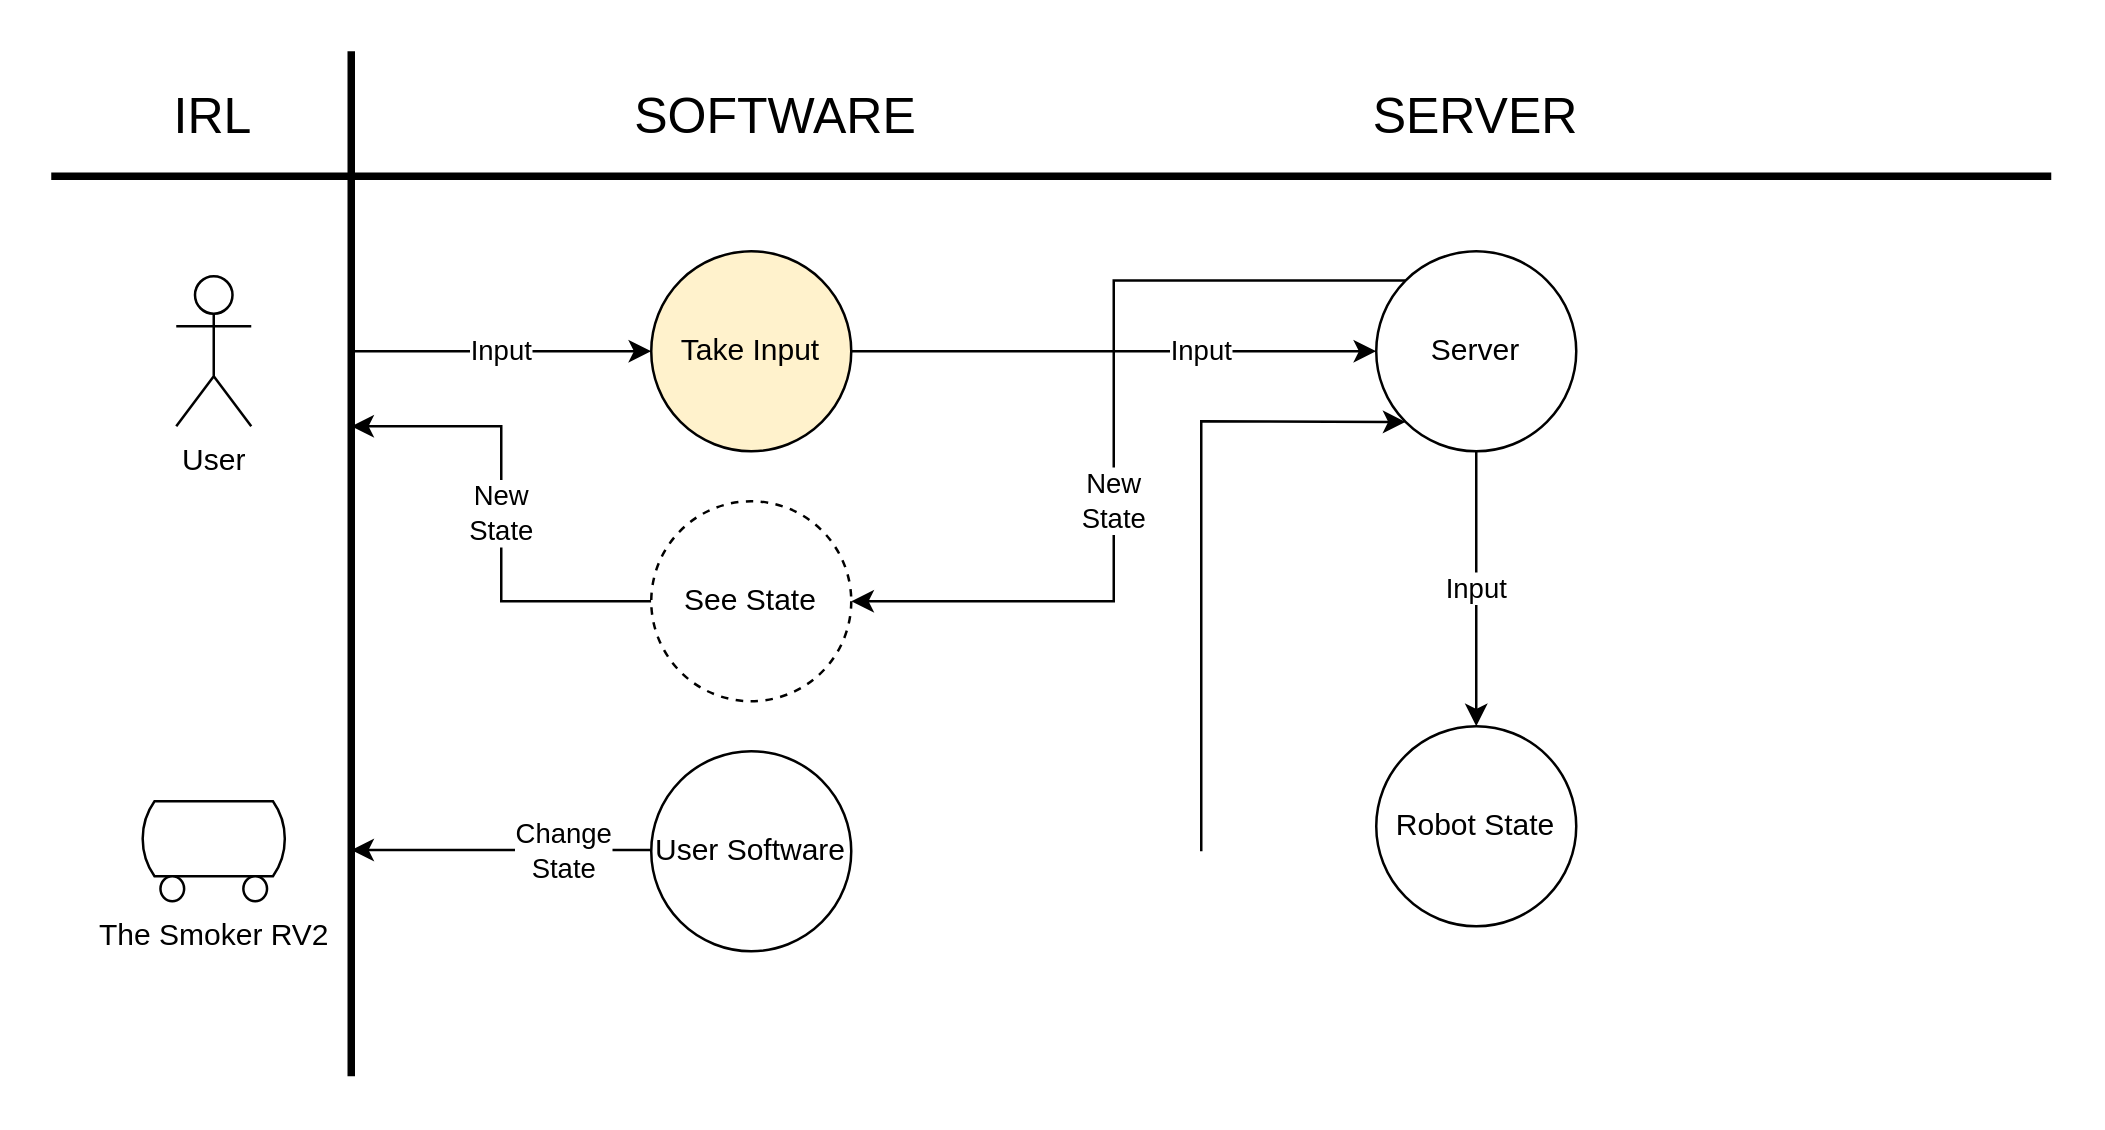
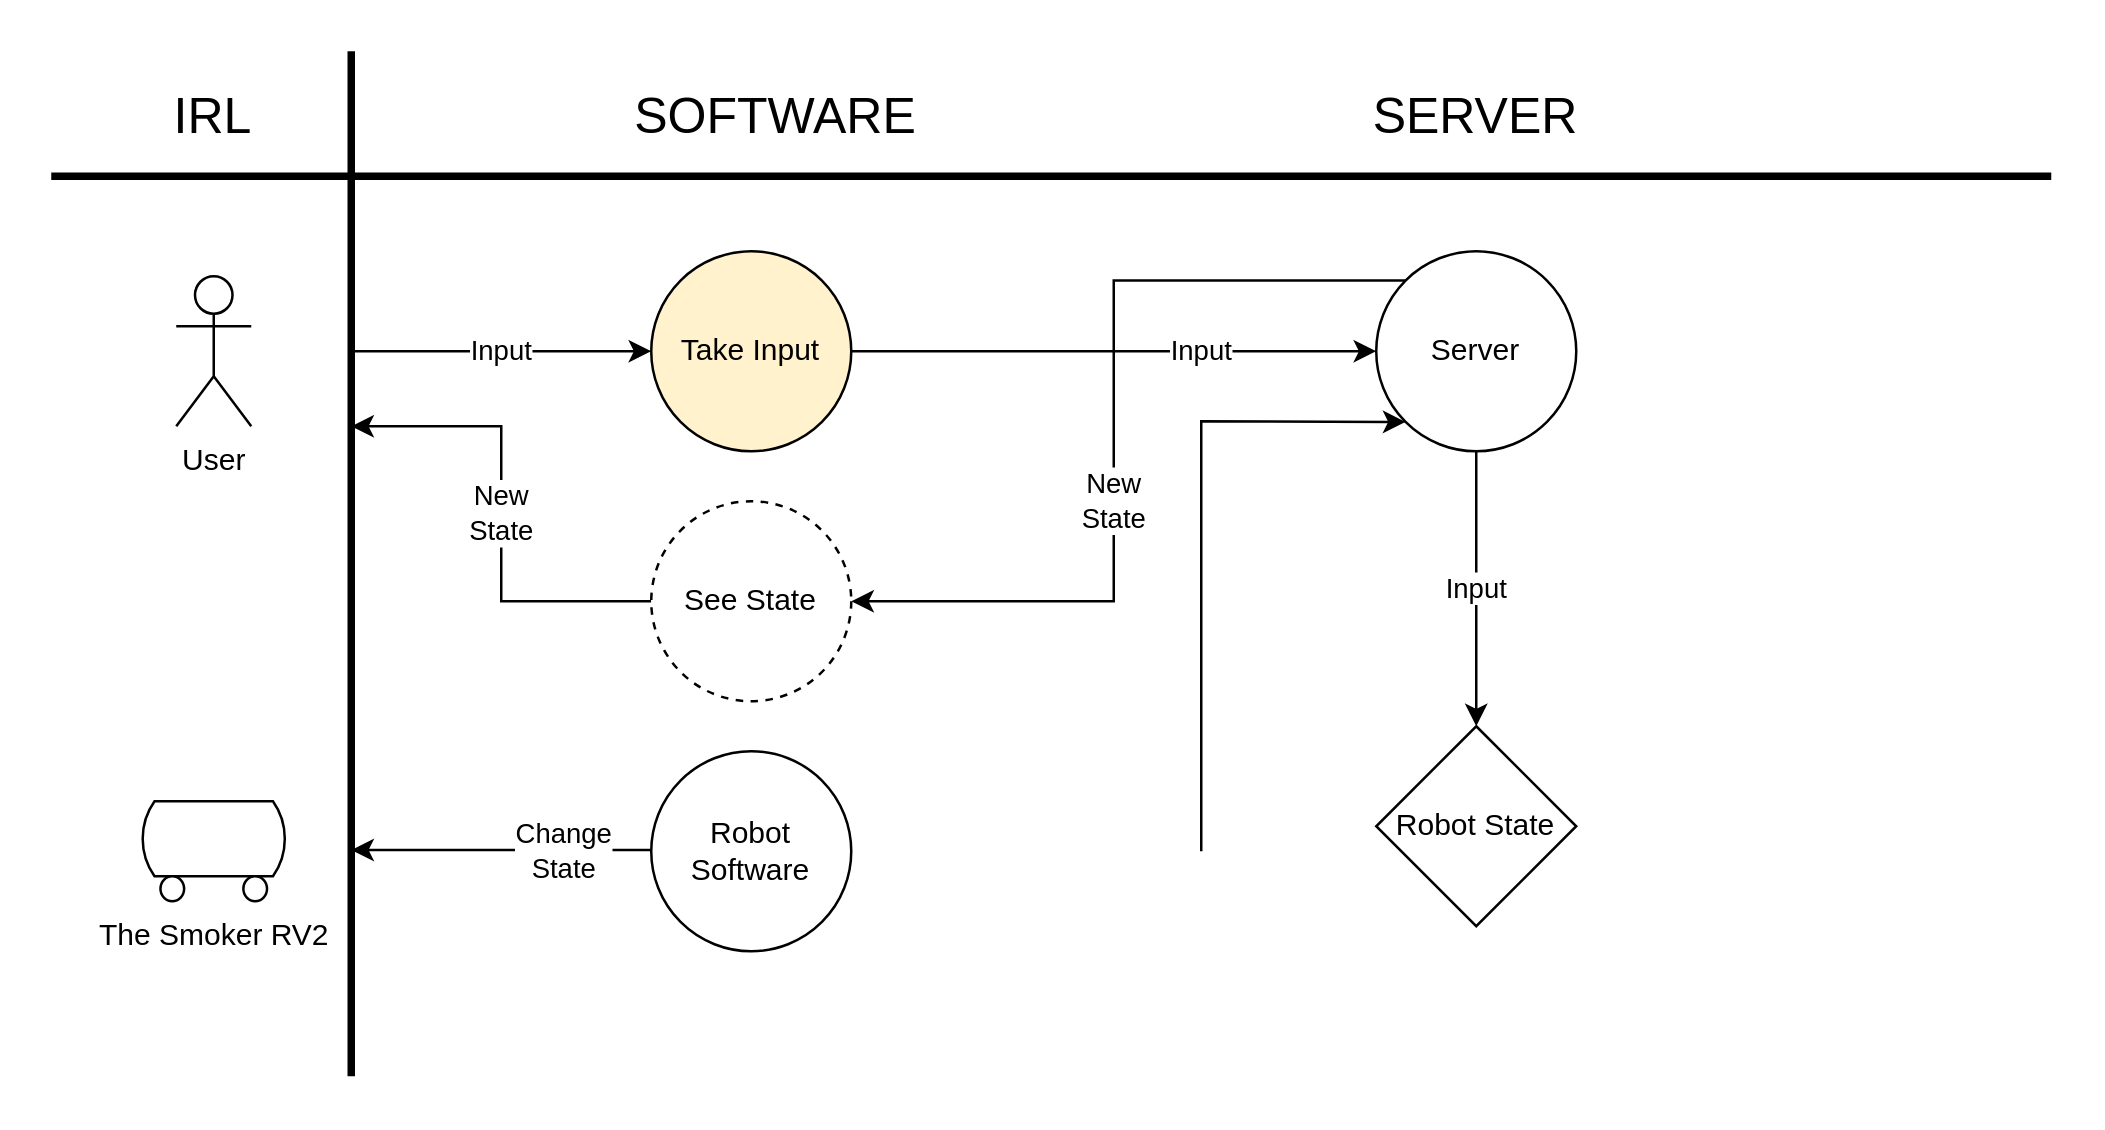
(1476, 826) -> (1476, 826)
(751, 851) -> (751, 851)
